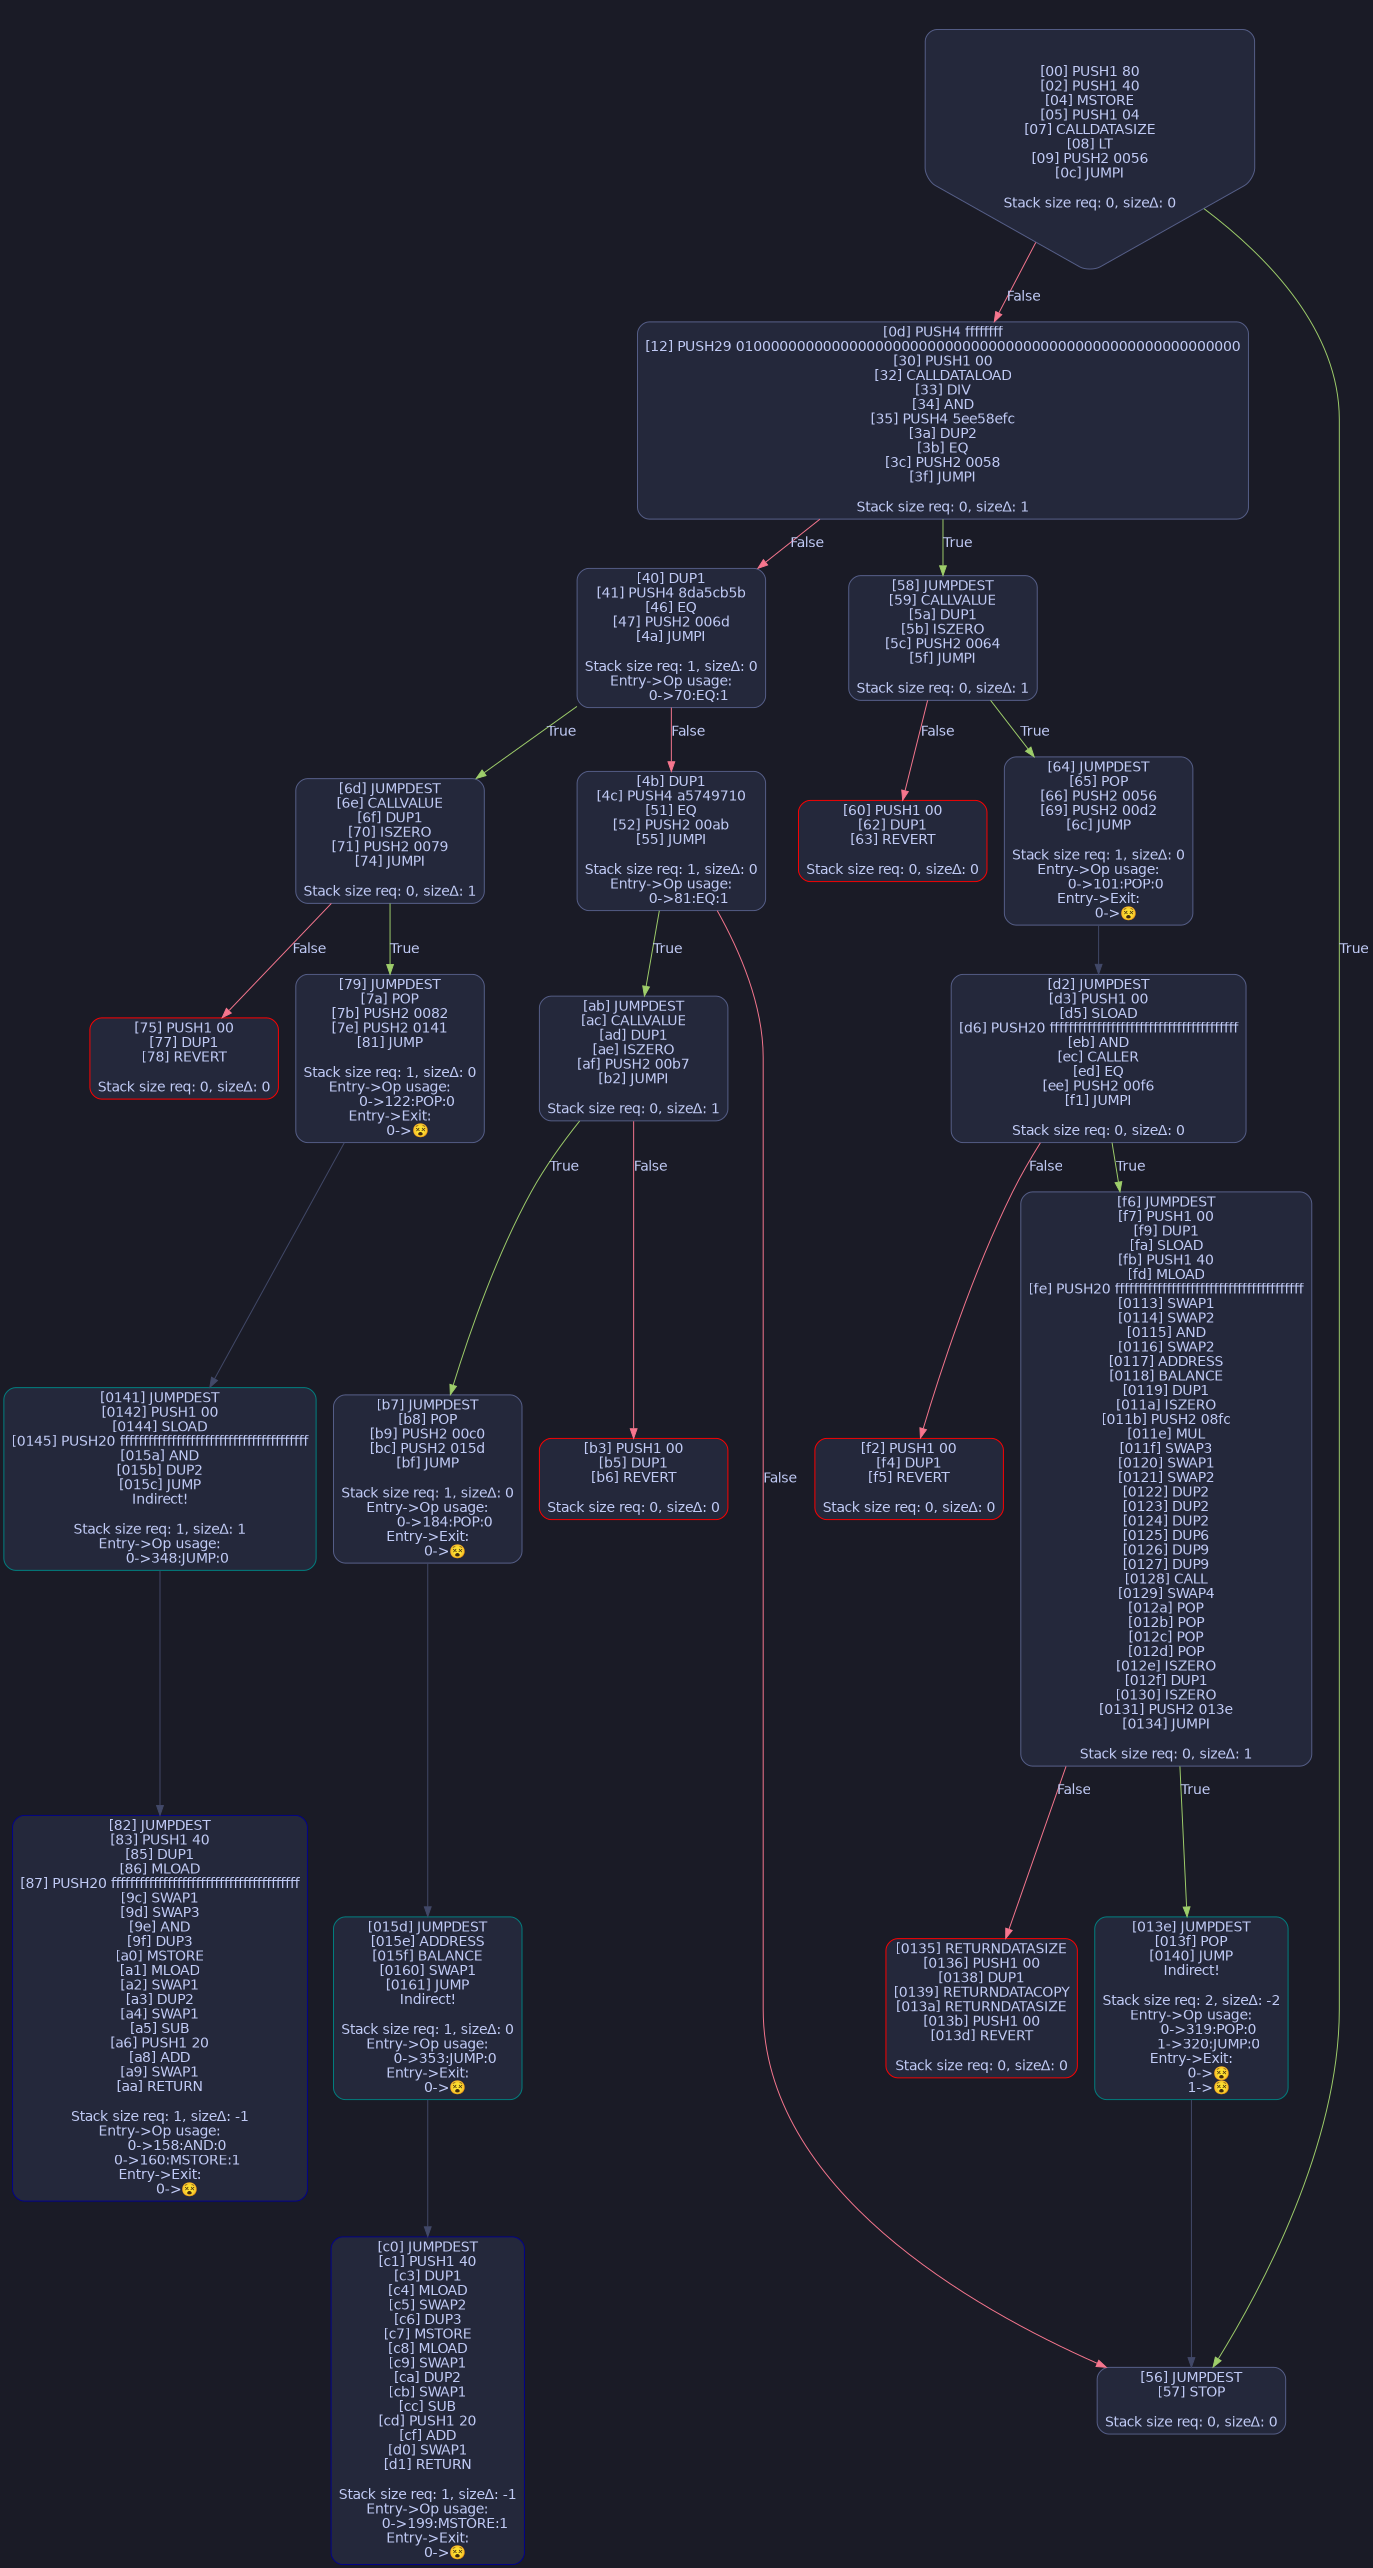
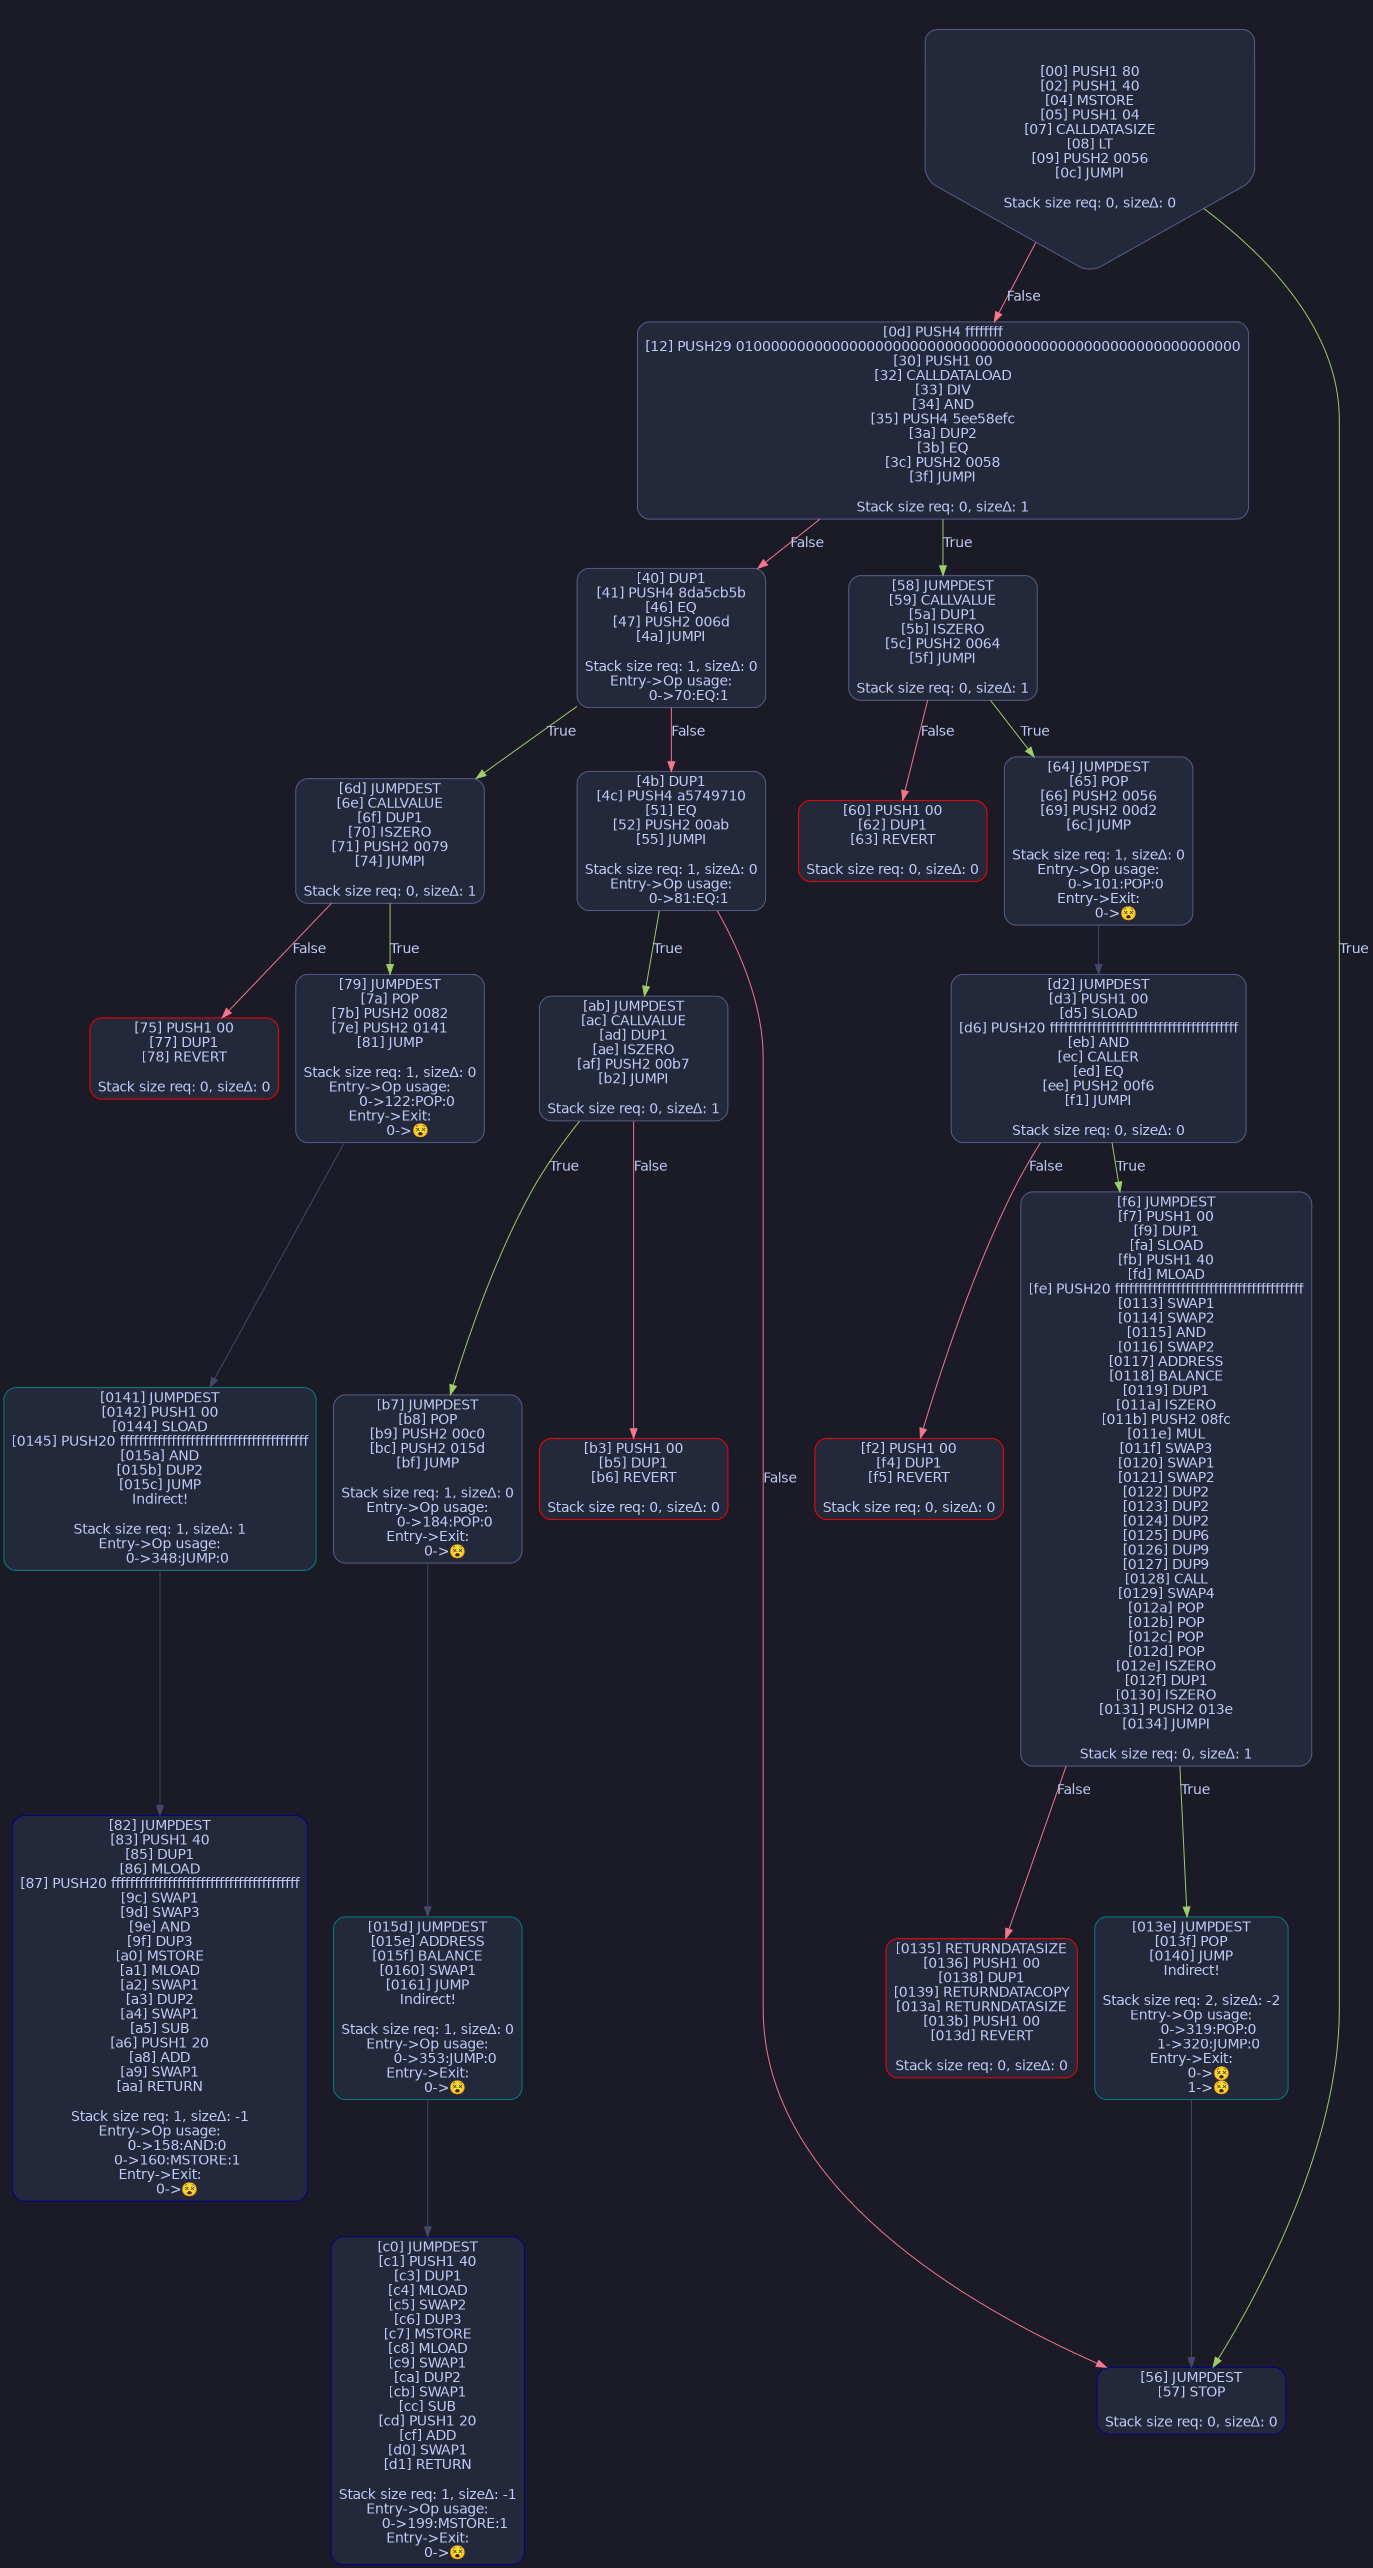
(1191, 2401) -> (1191, 2401)
